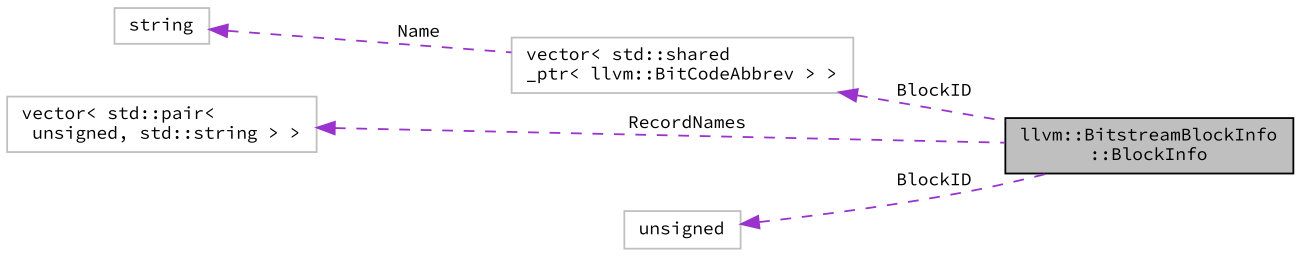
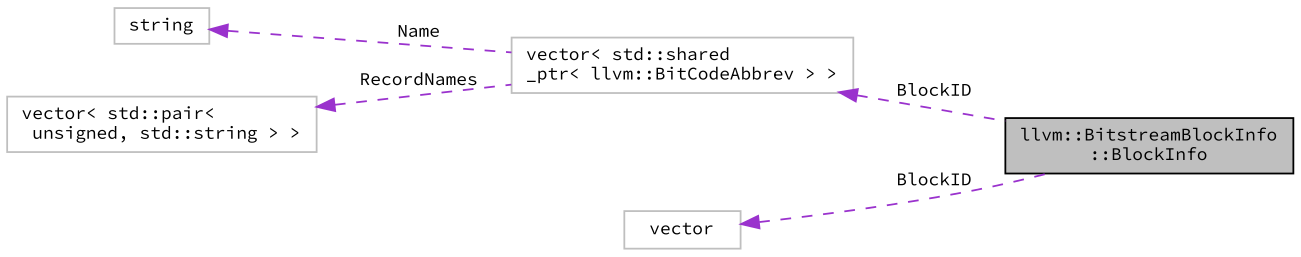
(670, 135) -> (423, 95)
(682, 230) -> (682, 230)
